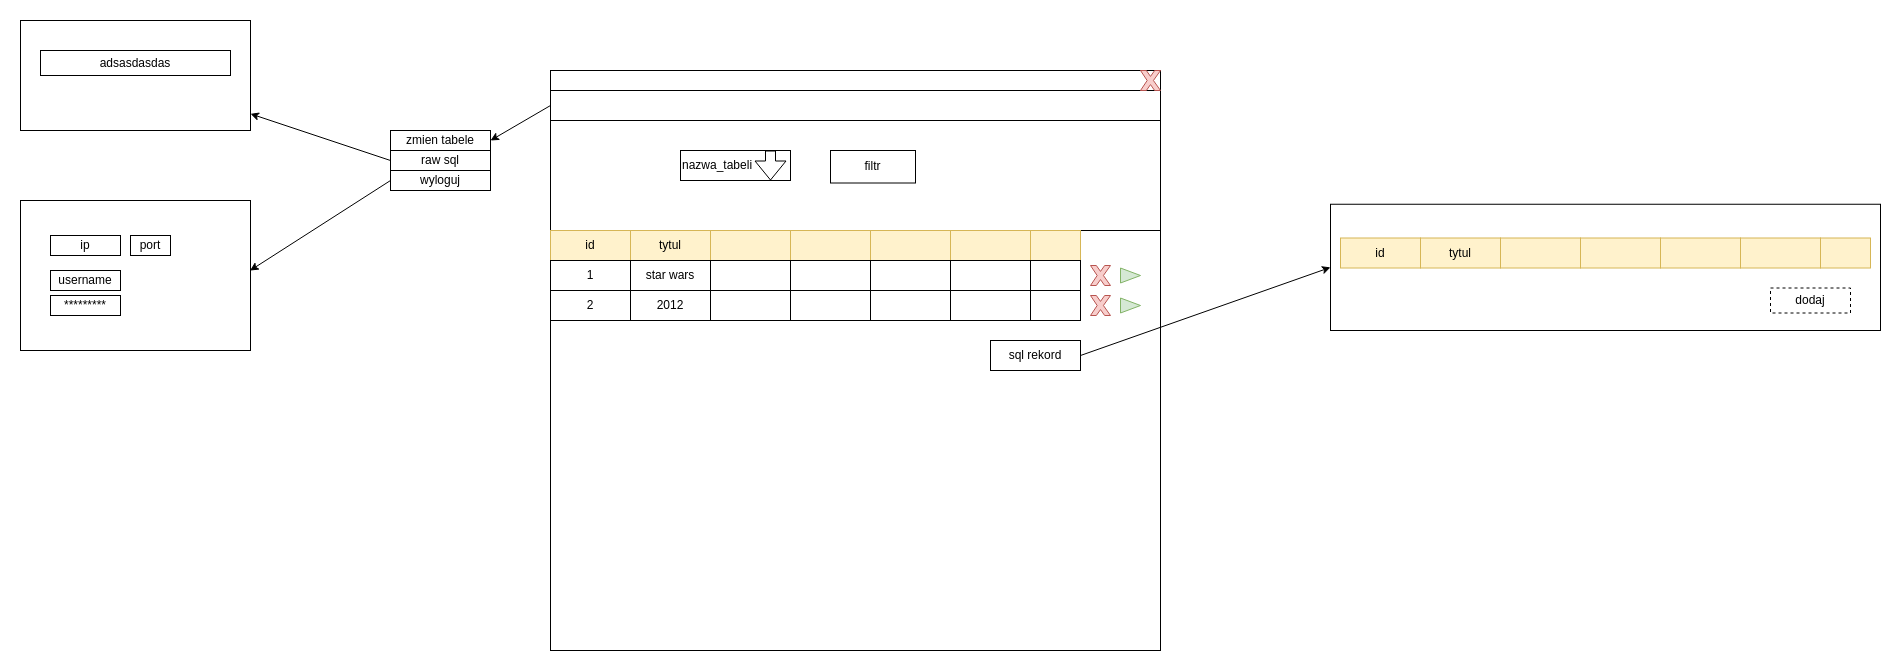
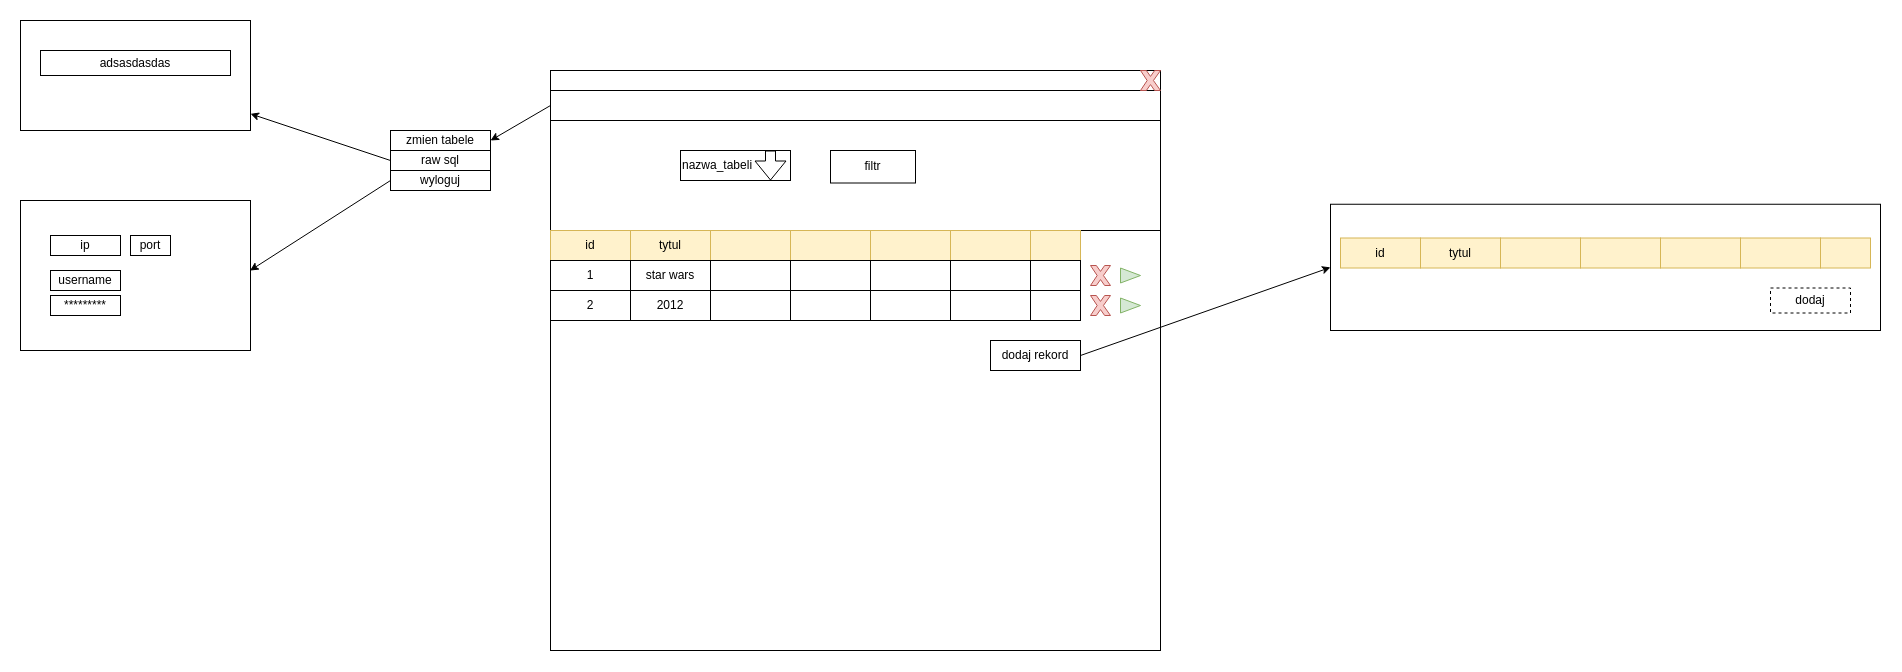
(1036, 356) -> (1036, 356)
